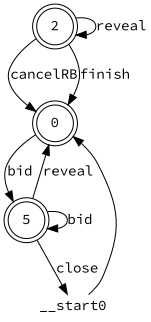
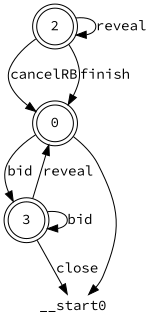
(116, 218) -> (115, 208)
(27, 220) -> (27, 220)
